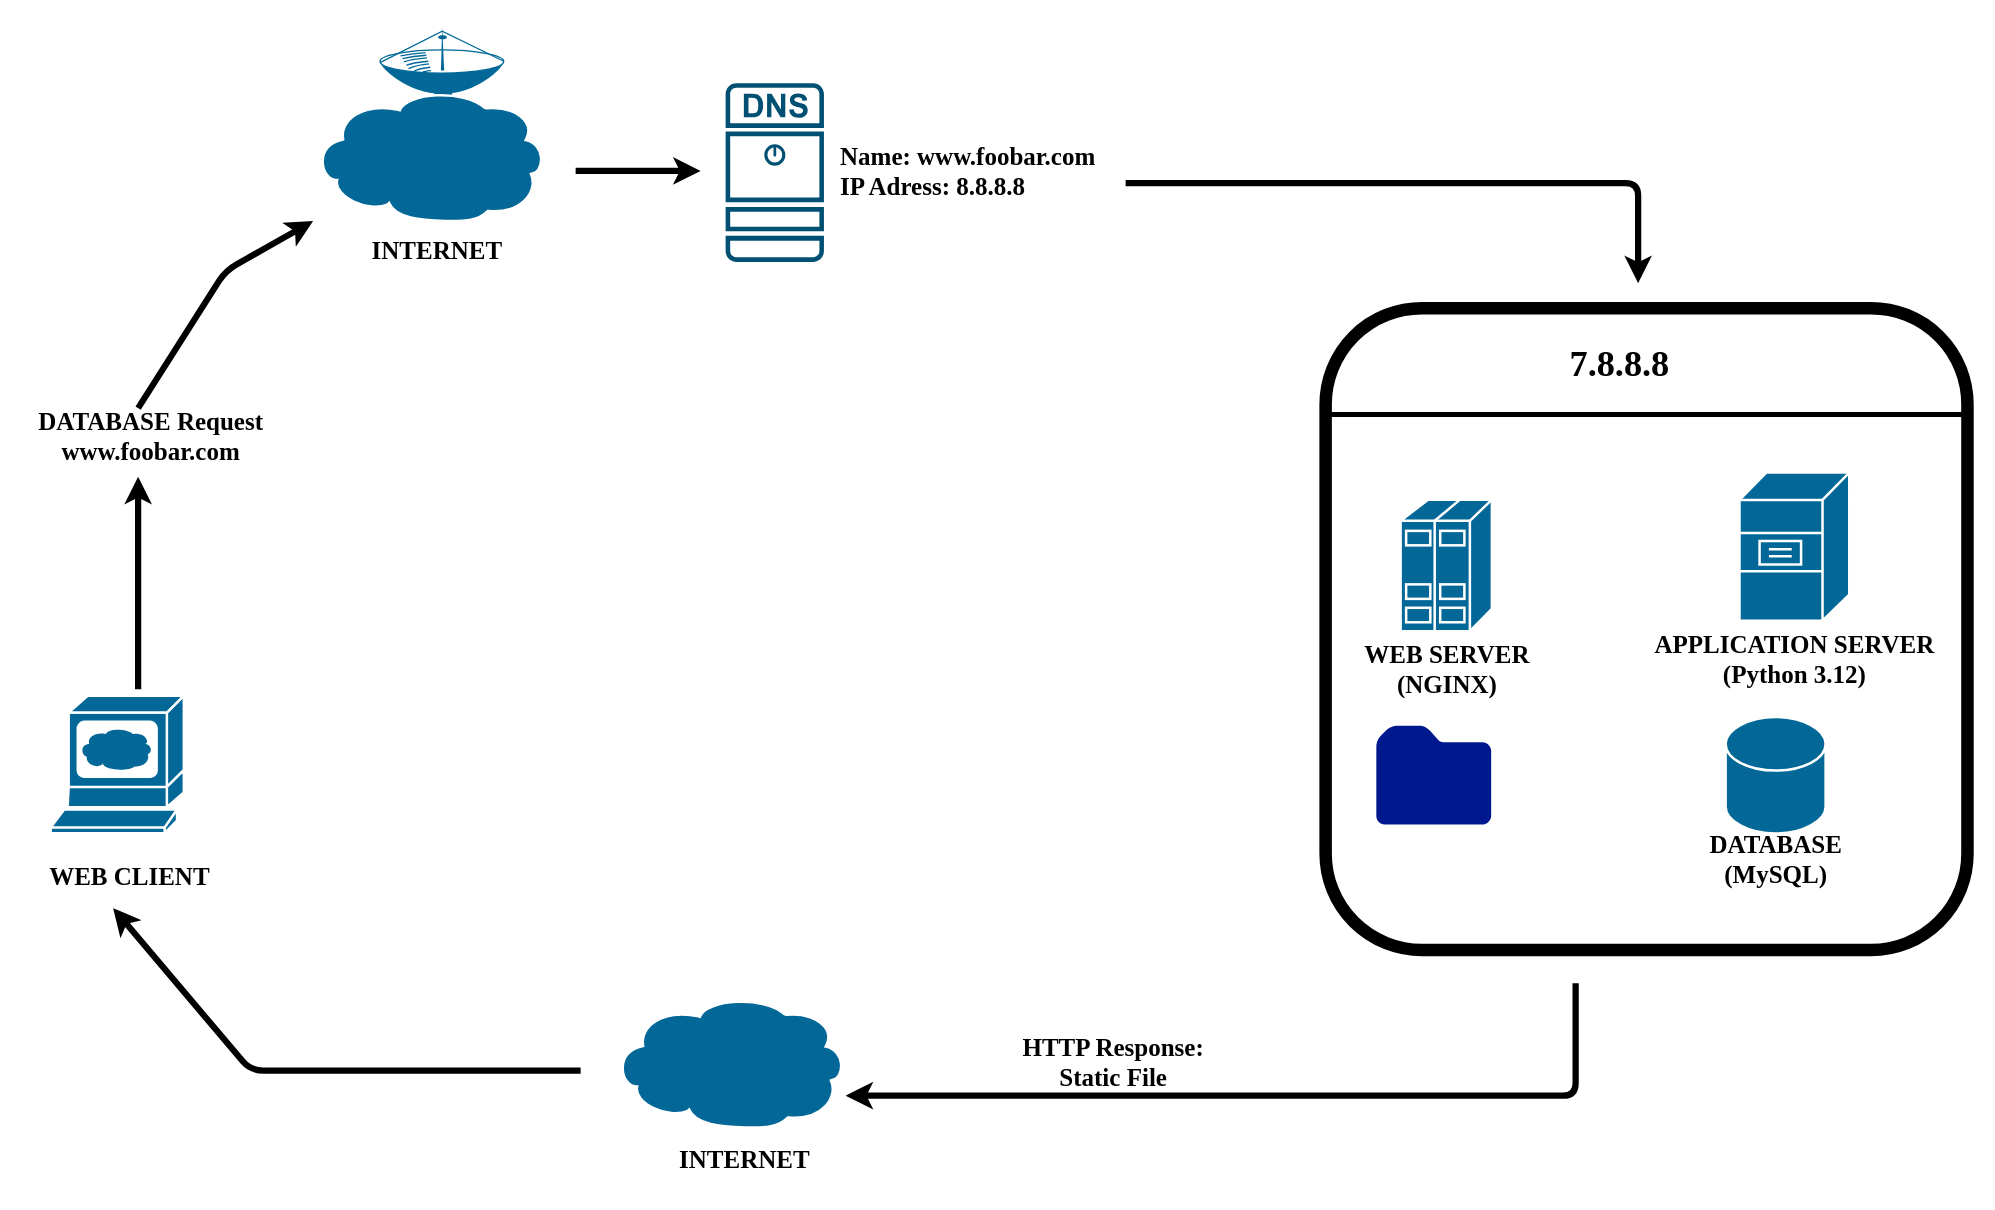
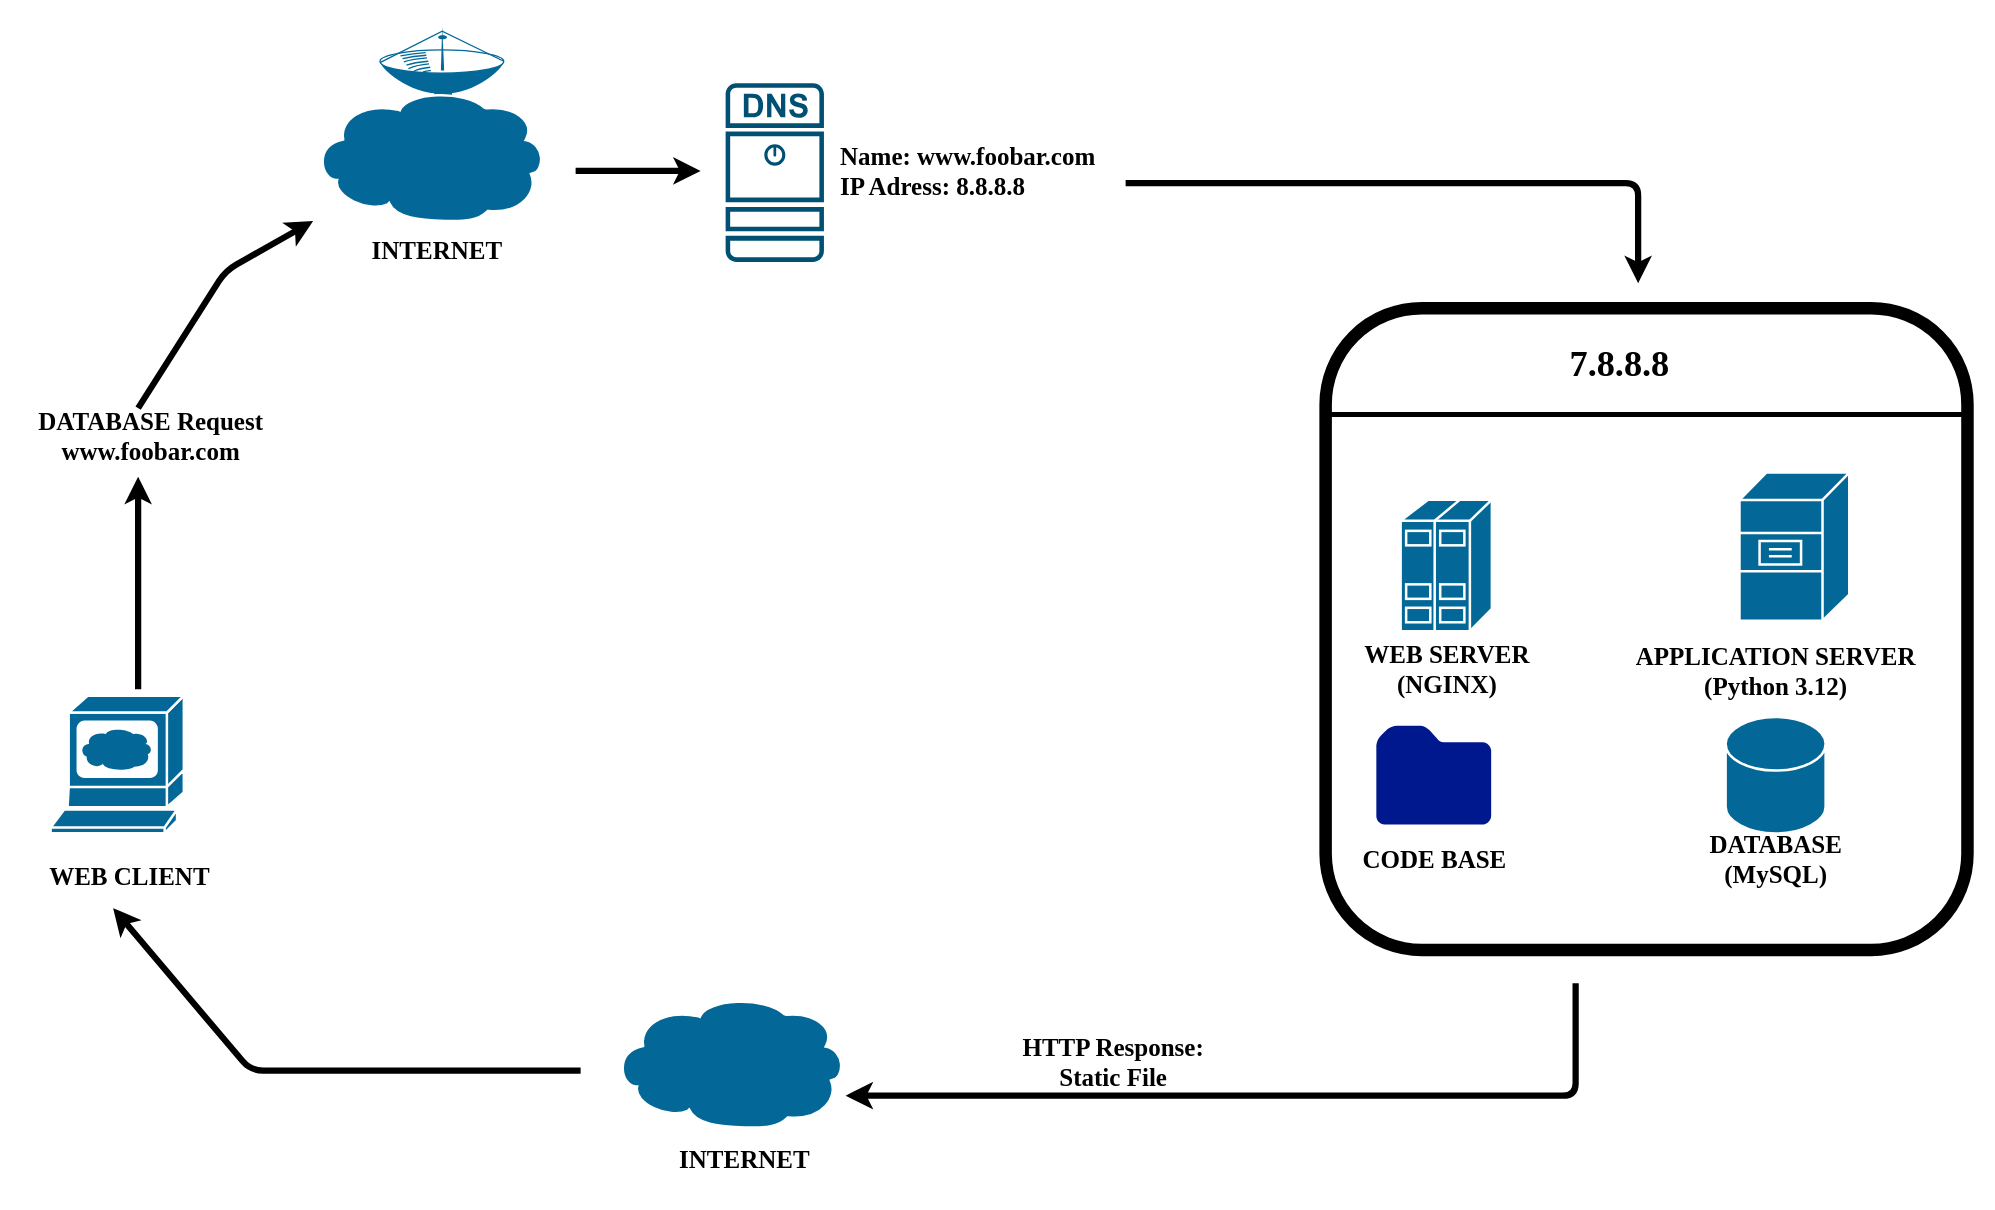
(1794, 658) -> (1776, 671)
none -> (1434, 858)
